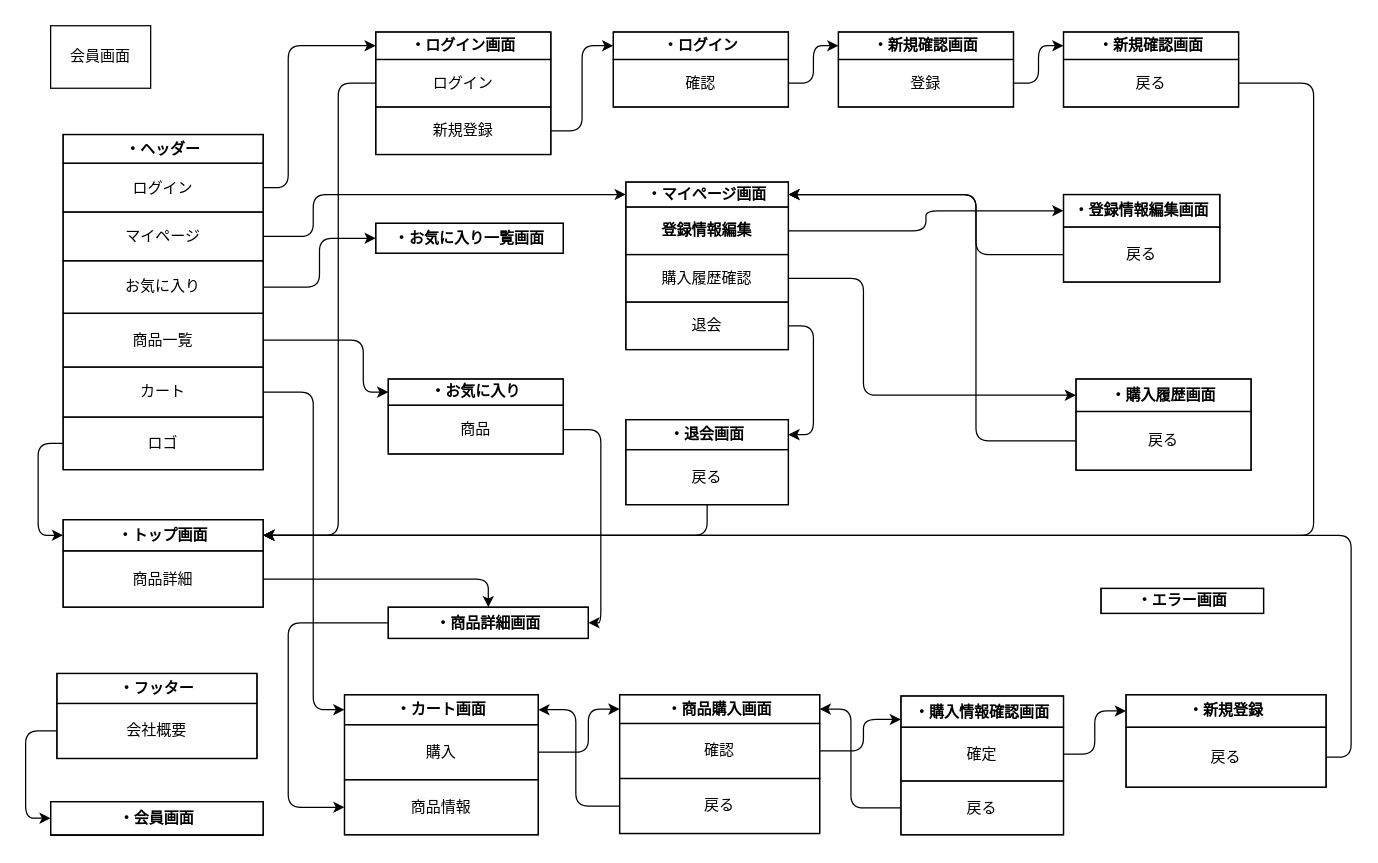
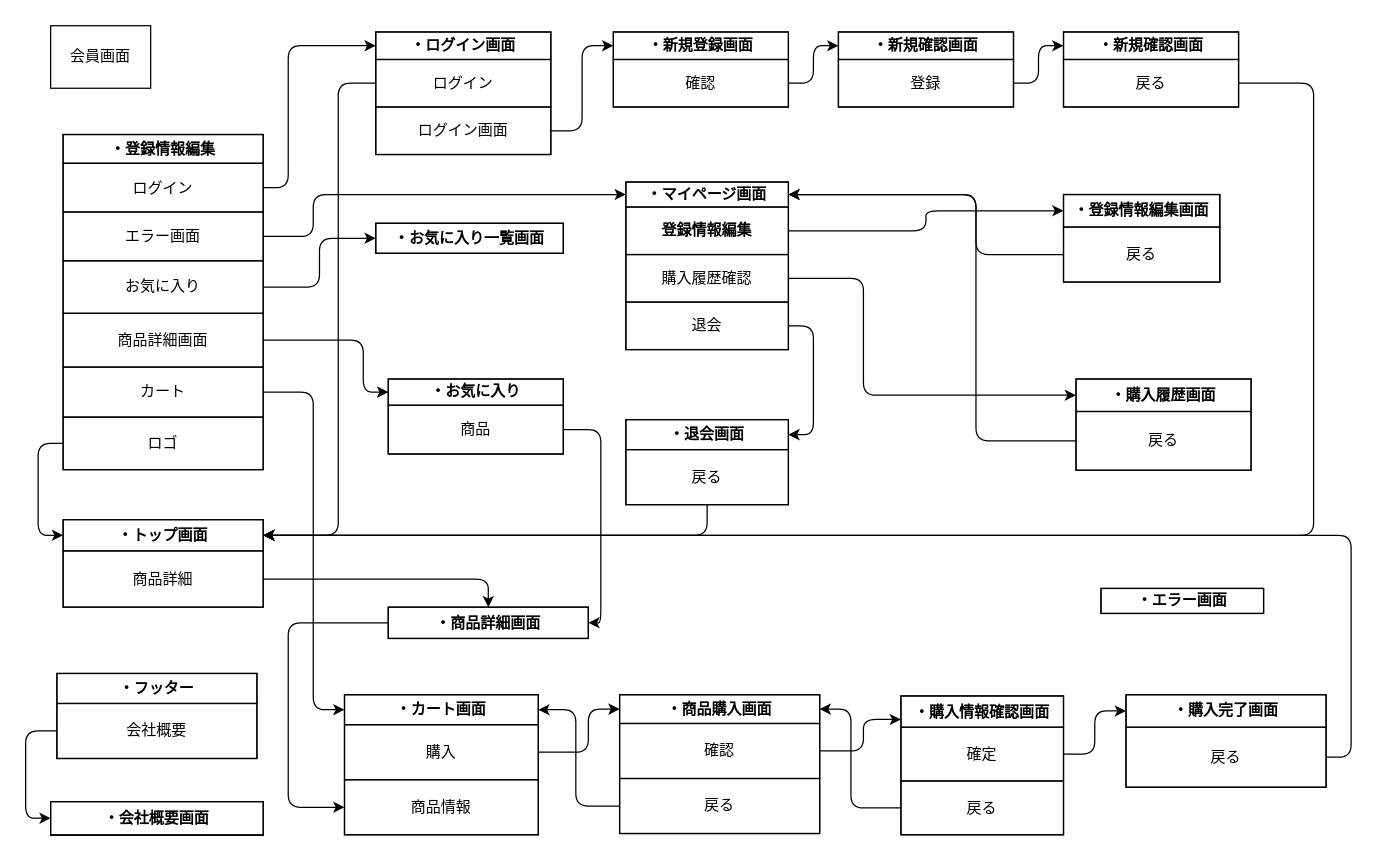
(701, 46) -> (701, 46)
(463, 131) -> (463, 131)
(163, 149) -> (163, 149)
(163, 237) -> (163, 237)
(163, 341) -> (163, 341)
(1226, 711) -> (1226, 711)
(157, 818) -> (157, 818)
